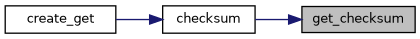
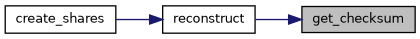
(61, 20) -> (61, 20)
(209, 20) -> (209, 20)
